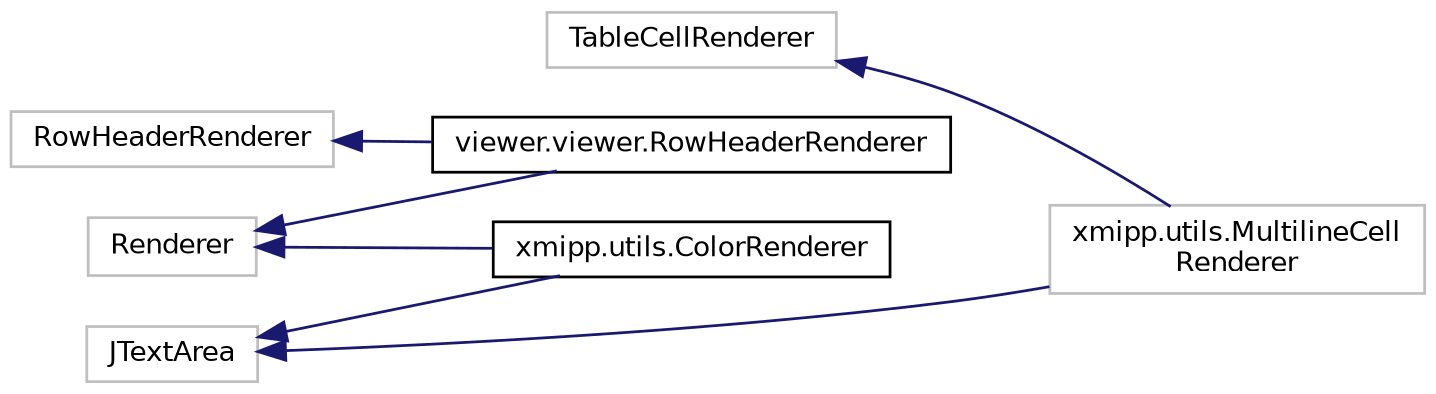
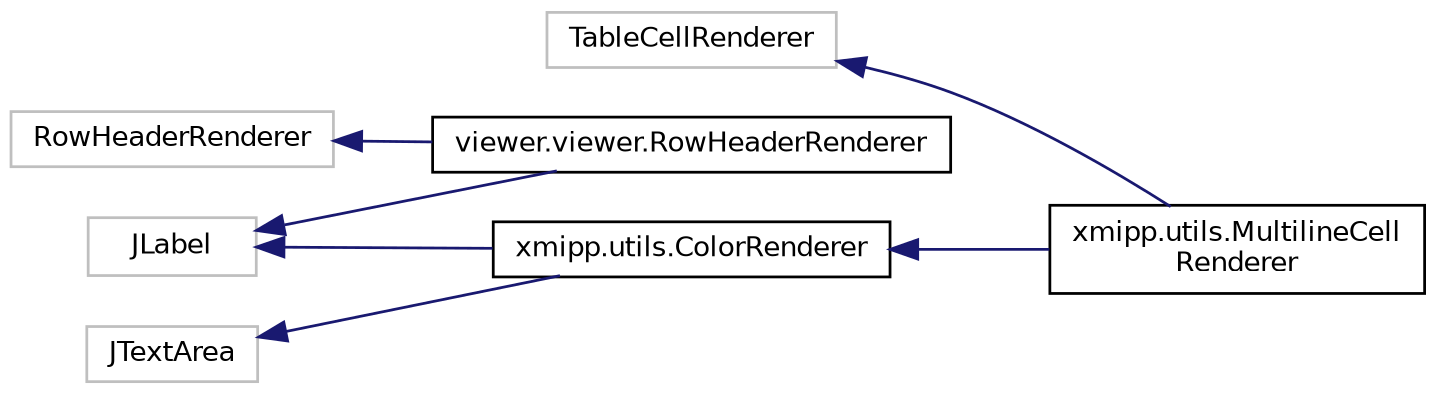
(172, 247) -> (172, 247)
(1237, 249) -> (1237, 249)
(669, 329) -> (984, 249)
